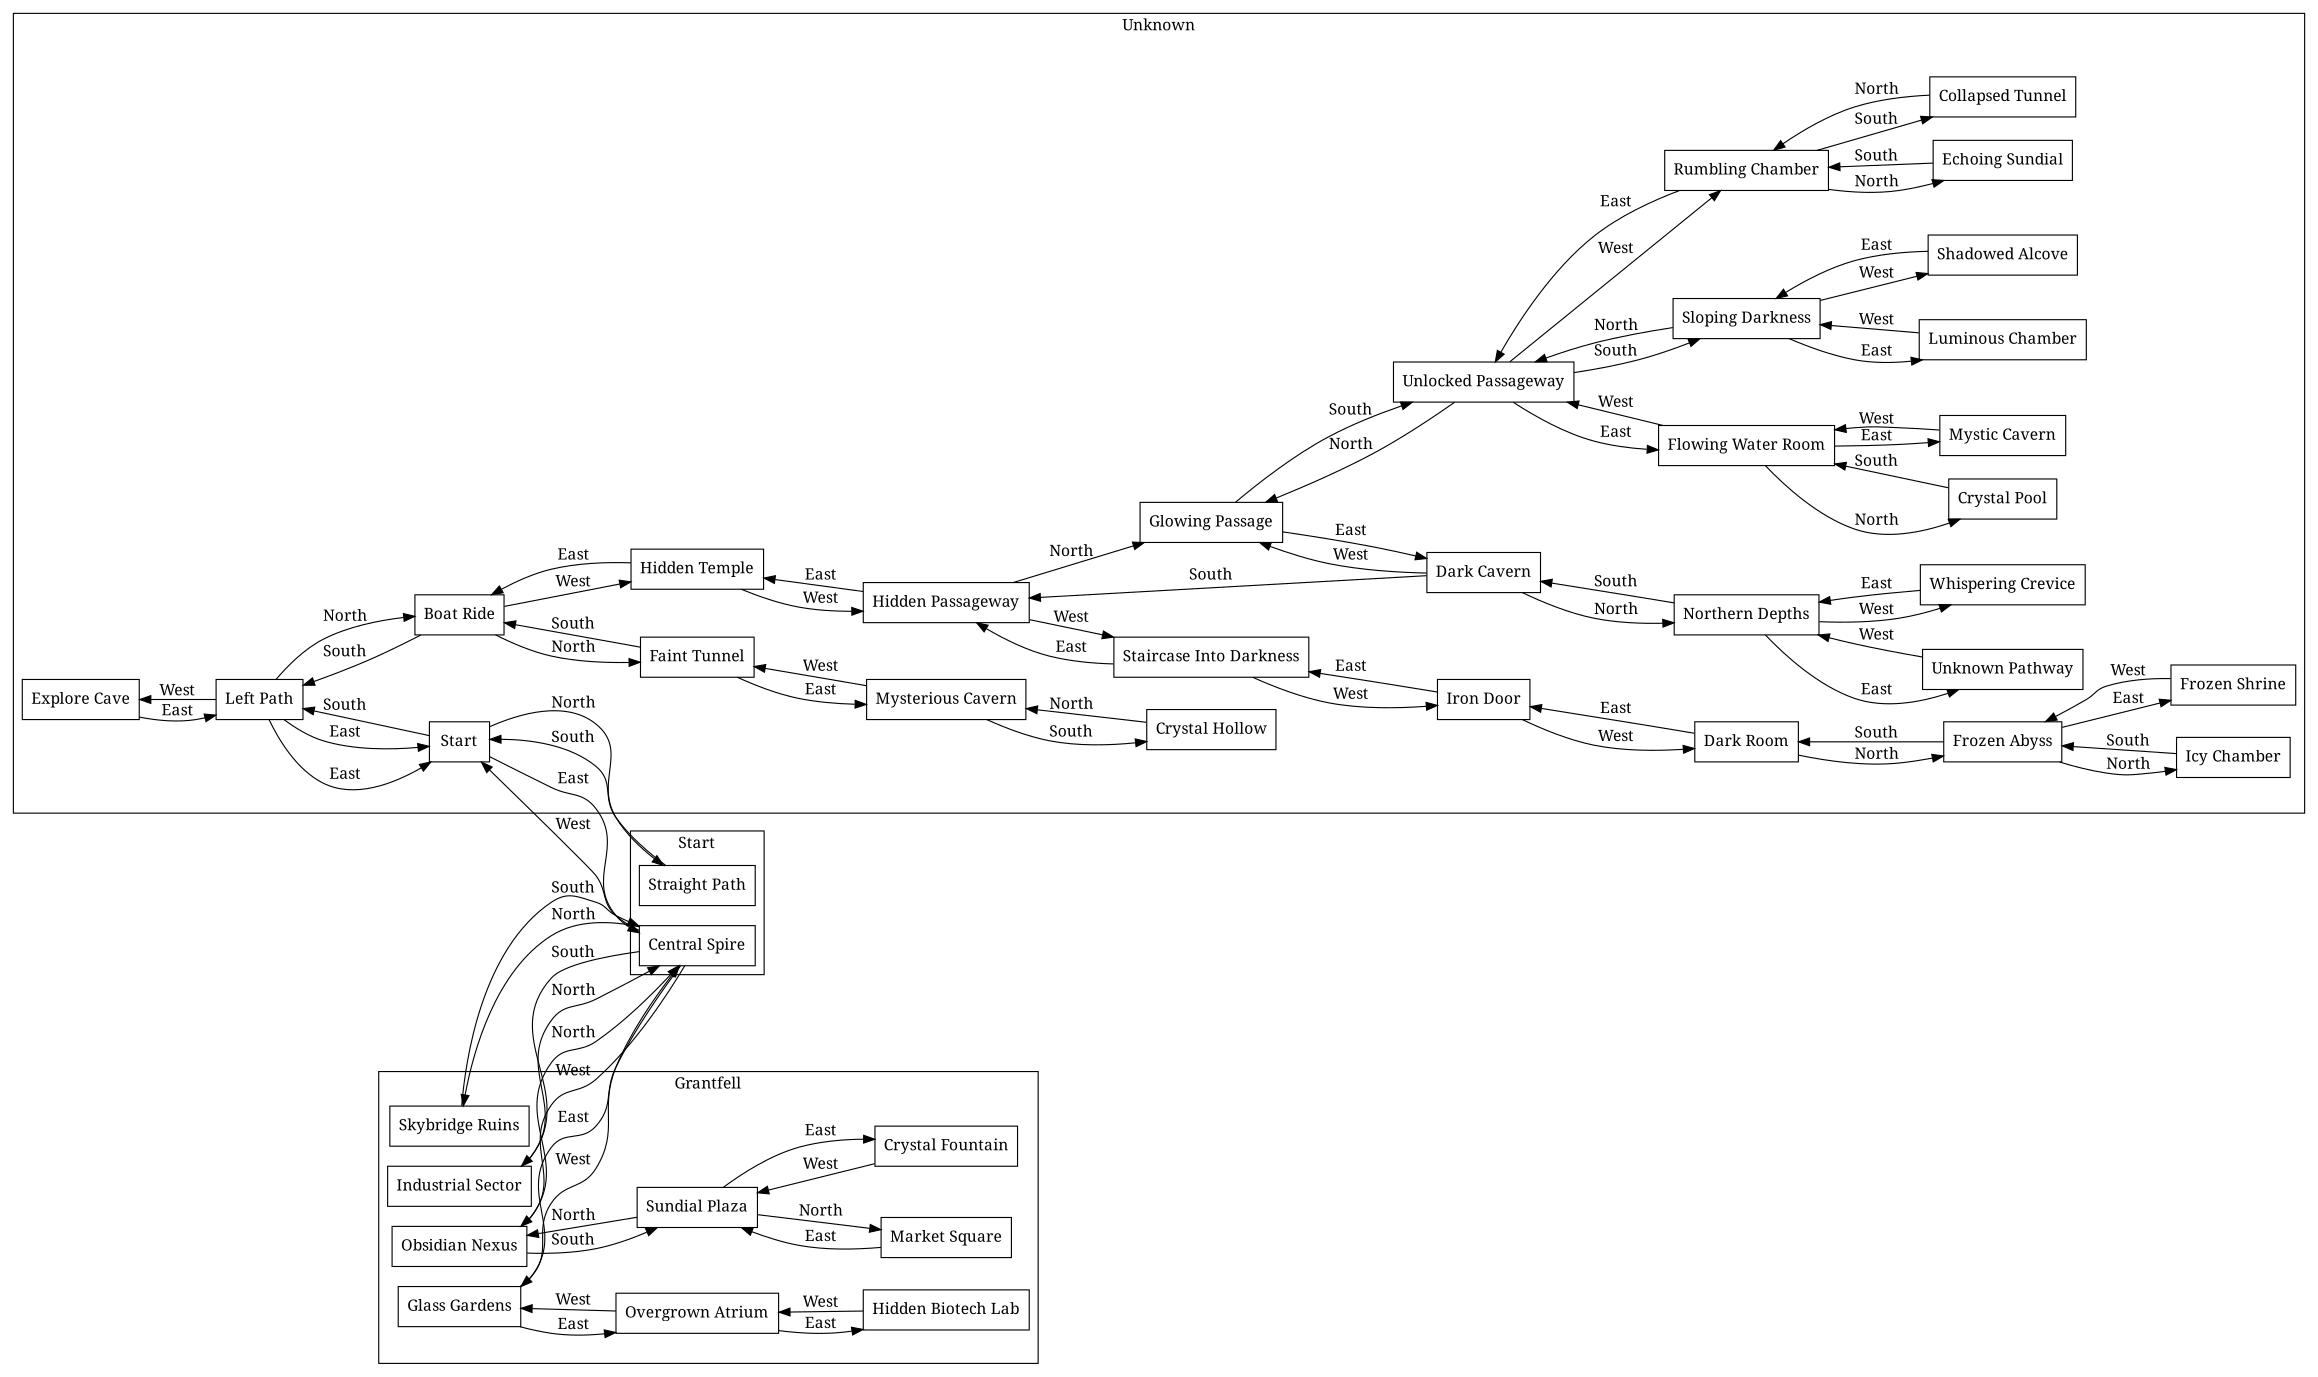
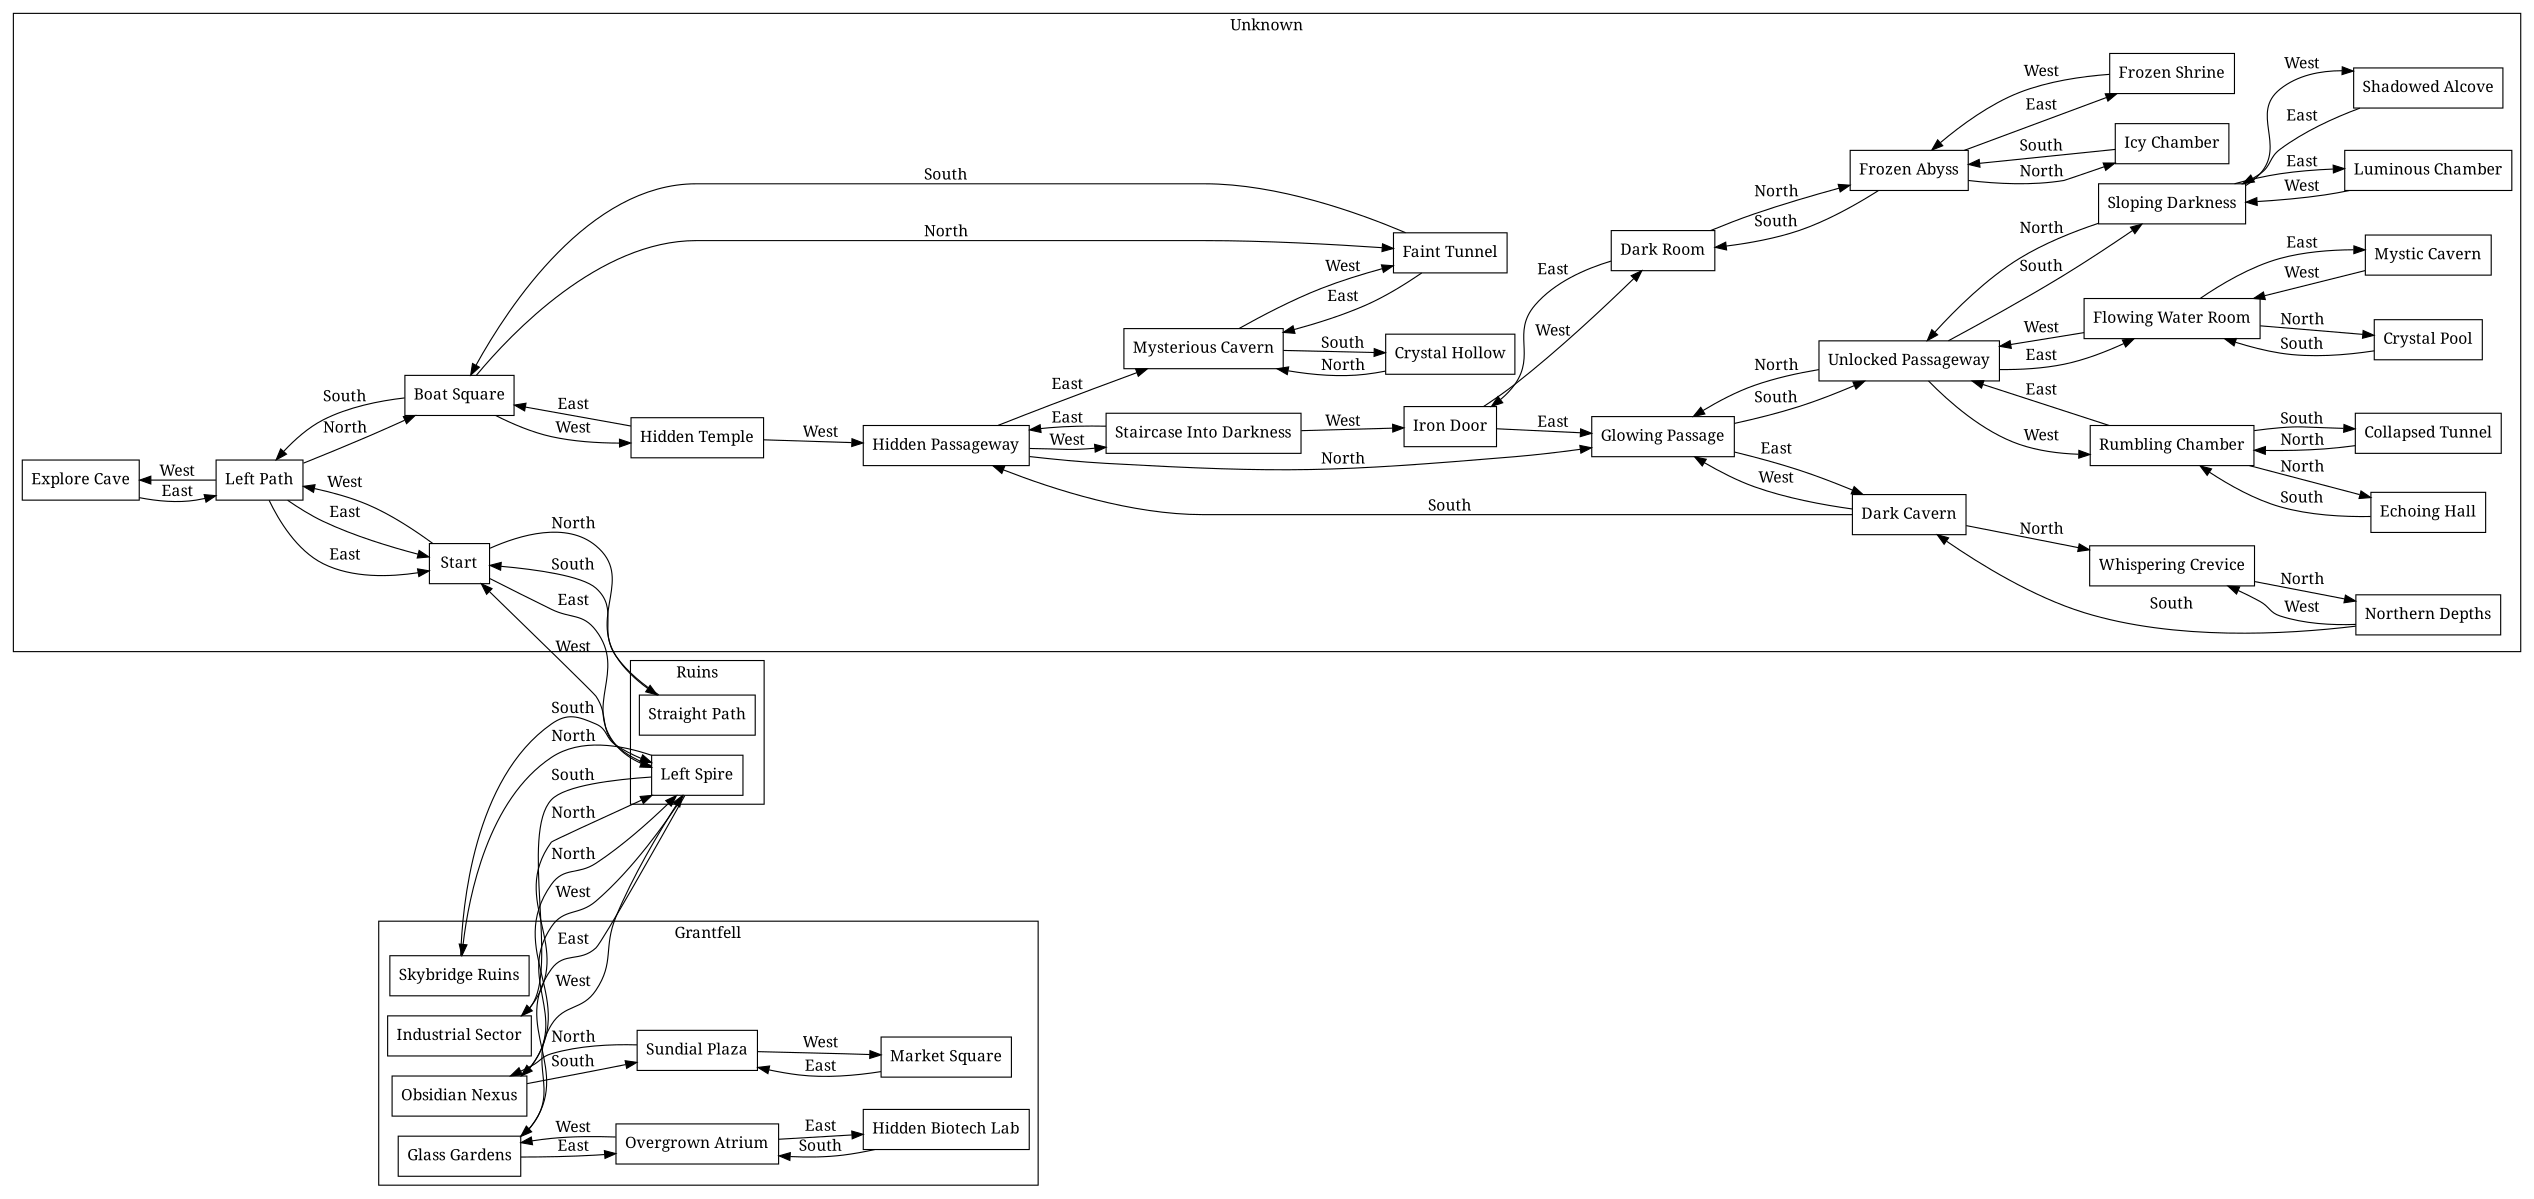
(2003, 160) -> (2428, 512)
(1877, 584) -> (2302, 580)
(819, 586) -> (1067, 399)
(459, 615) -> (459, 395)
(1591, 617) -> (2022, 537)
(2003, 669) -> none
(1379, 683) -> (1538, 431)
(345, 706) -> (345, 483)
(697, 844) -> (697, 673)
(697, 946) -> (697, 775)
(946, 1146) -> none
(821, 1211) -> (821, 1043)
(821, 1303) -> (821, 1147)
